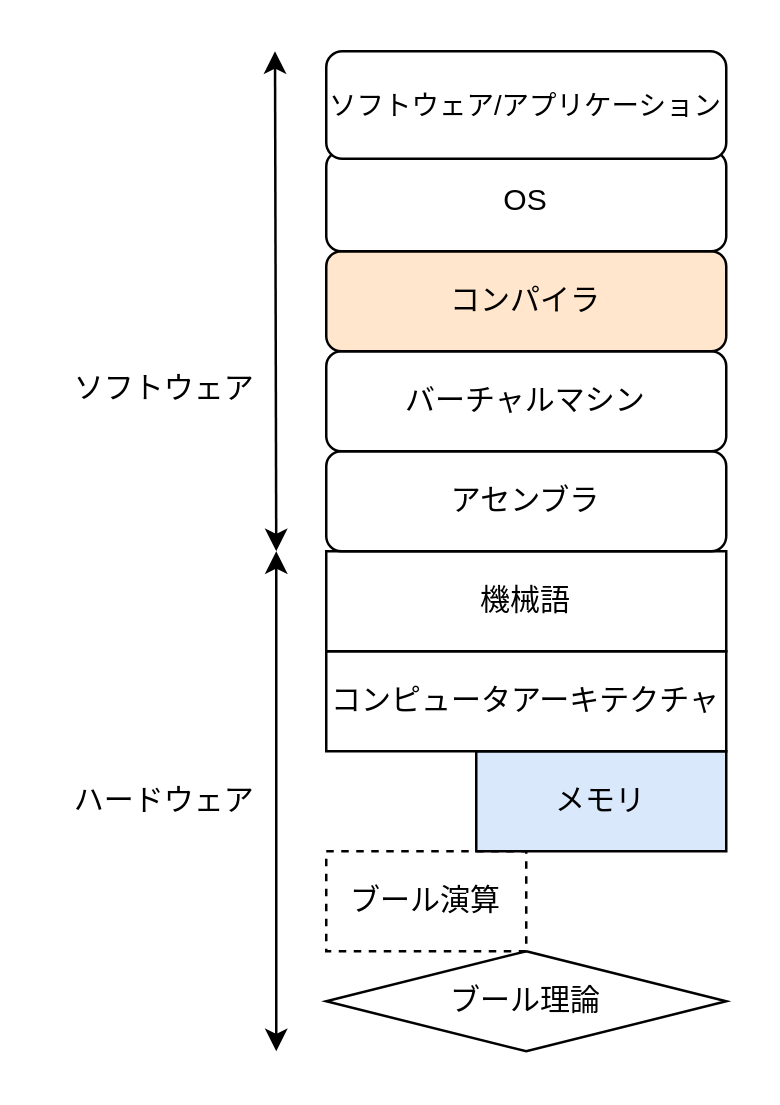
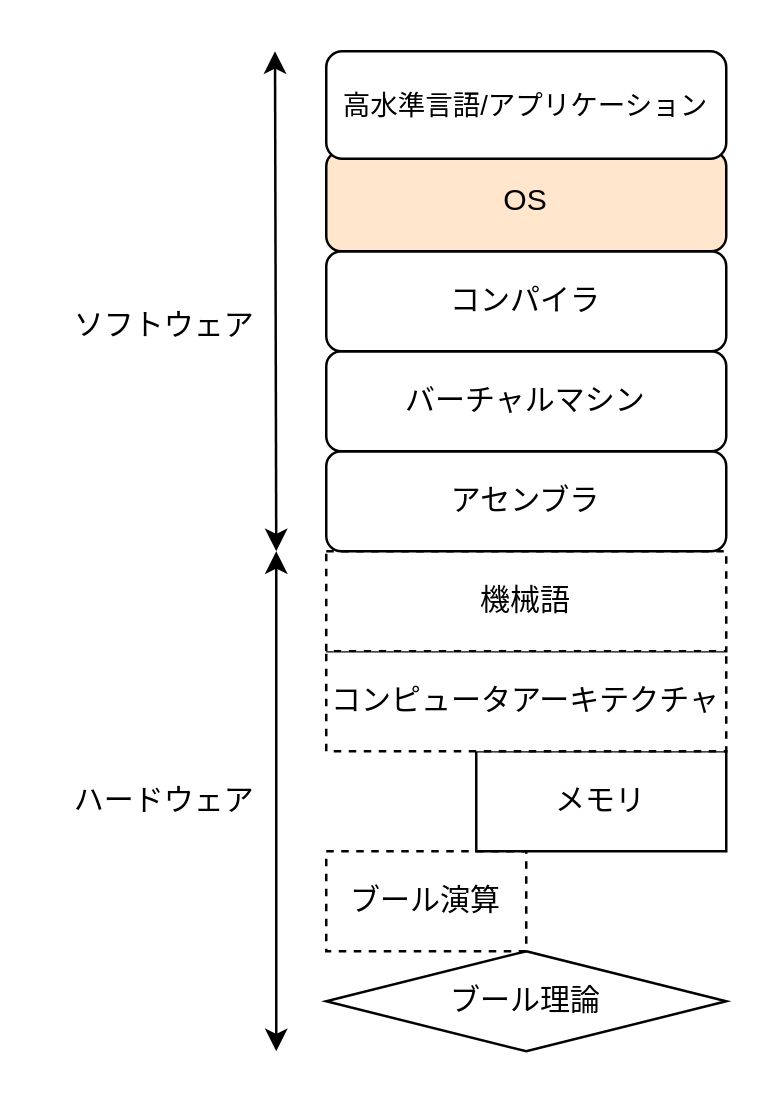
(526, 106) -> (526, 106)
(526, 201) -> (526, 201)
(526, 301) -> (526, 301)
(164, 389) -> (164, 326)
(526, 601) -> (526, 601)
(526, 701) -> (526, 701)
(601, 801) -> (601, 801)
